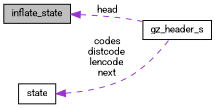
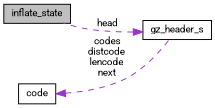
(112, 17) -> (98, 30)
(37, 94) -> (37, 94)
